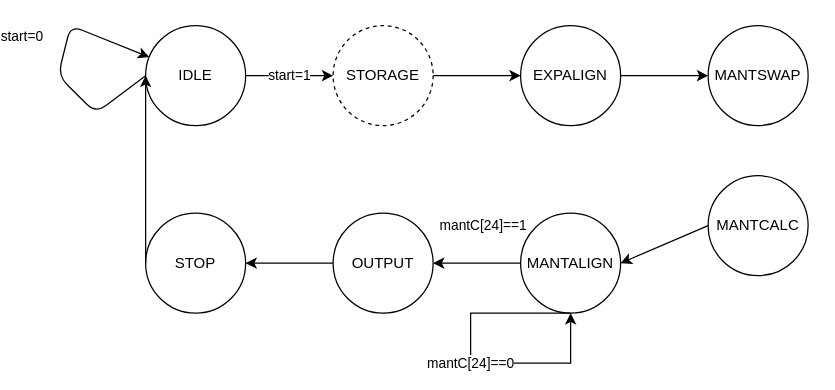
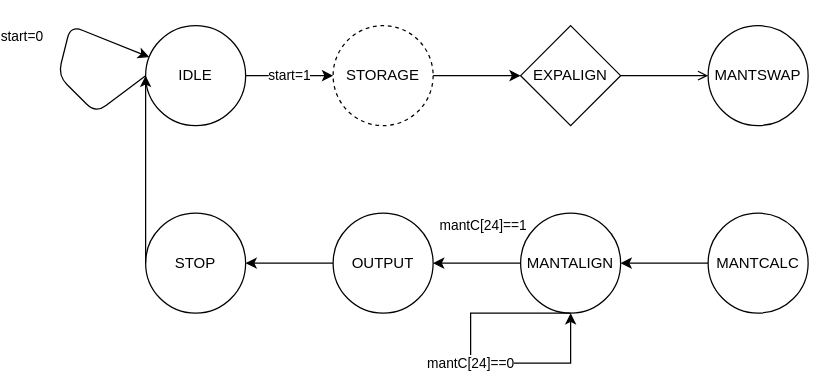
(571, 76) -> (571, 76)
(698, 76) -> (700, 76)
(758, 226) -> (758, 263)
